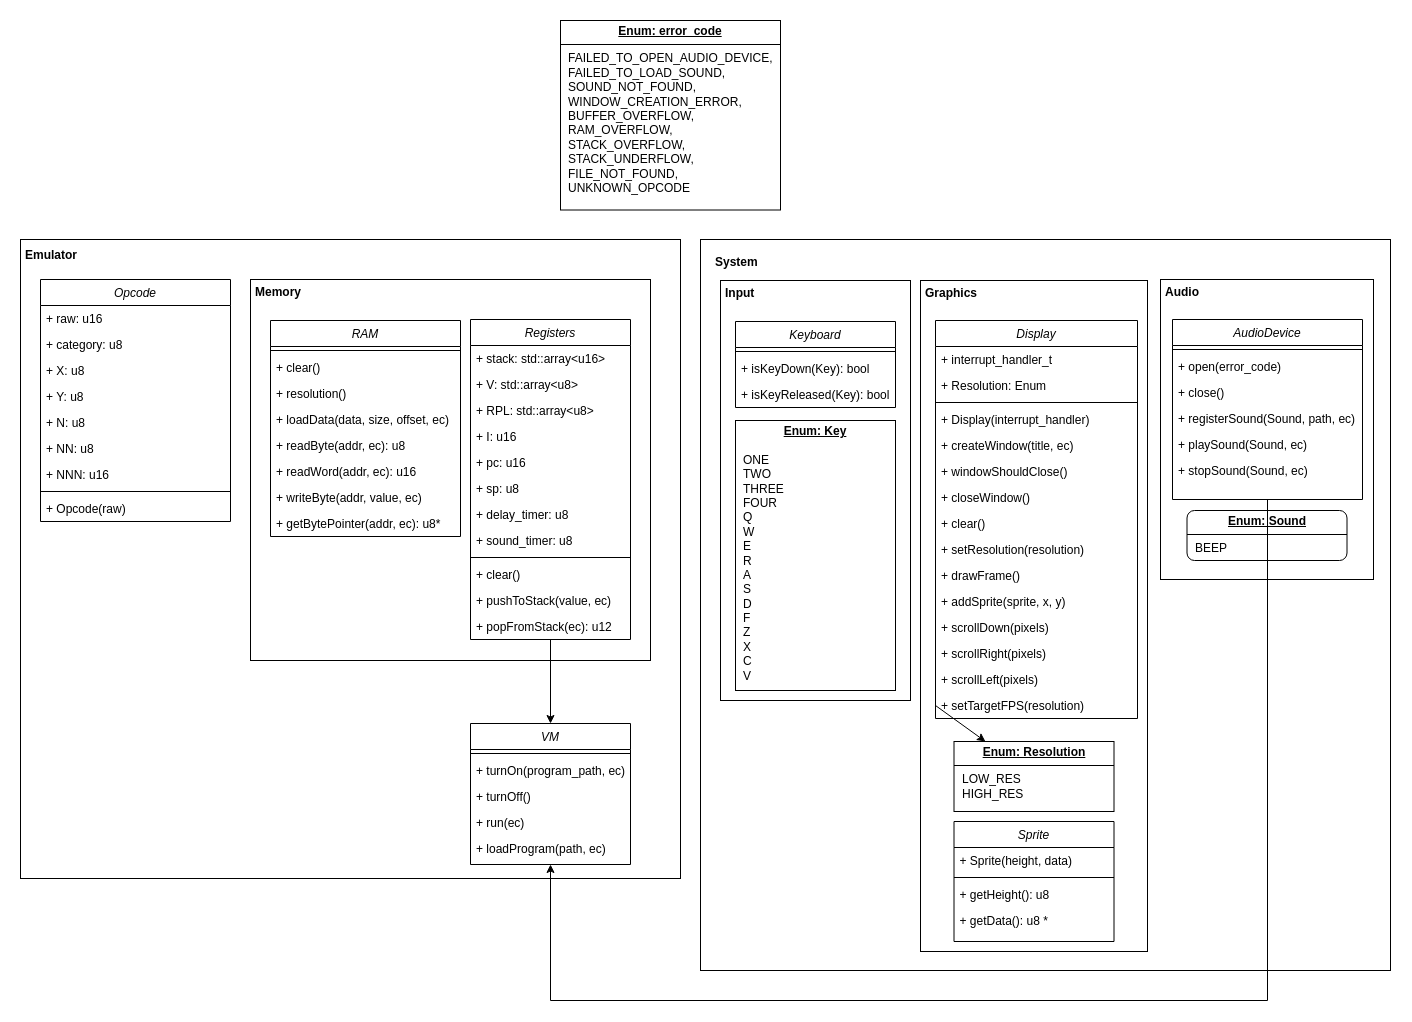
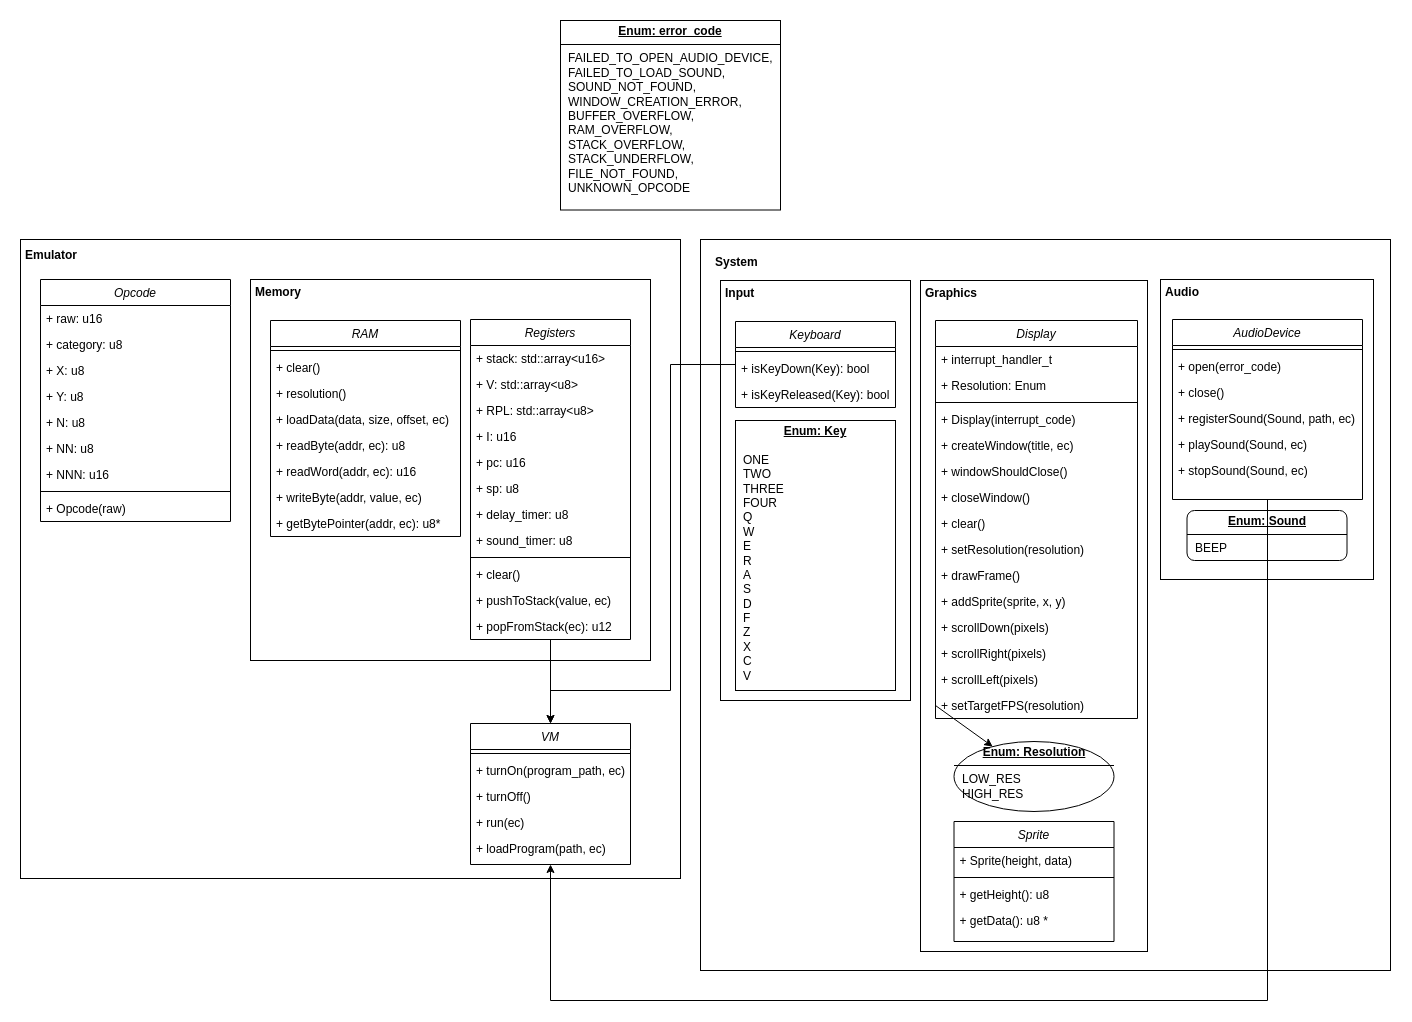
(1027, 420) -> (1019, 420)
none -> (671, 556)
(1034, 777) -> (1034, 777)
